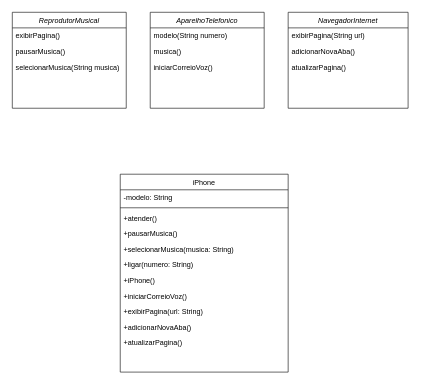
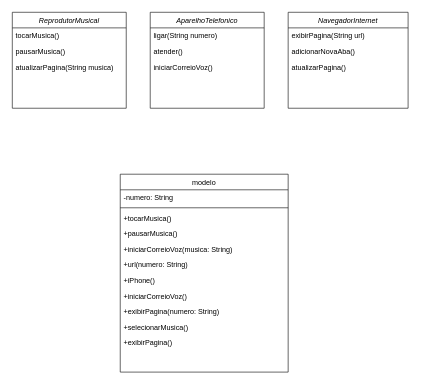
(41, 36) -> (41, 36)
(193, 36) -> (190, 36)
(169, 52) -> (172, 52)
(72, 67) -> (70, 67)
(204, 182) -> (204, 182)
(150, 198) -> (151, 198)
(144, 218) -> (151, 218)
(184, 250) -> (185, 250)
(163, 265) -> (160, 265)
(169, 312) -> (176, 312)
(160, 328) -> (159, 328)
(157, 343) -> (151, 343)
